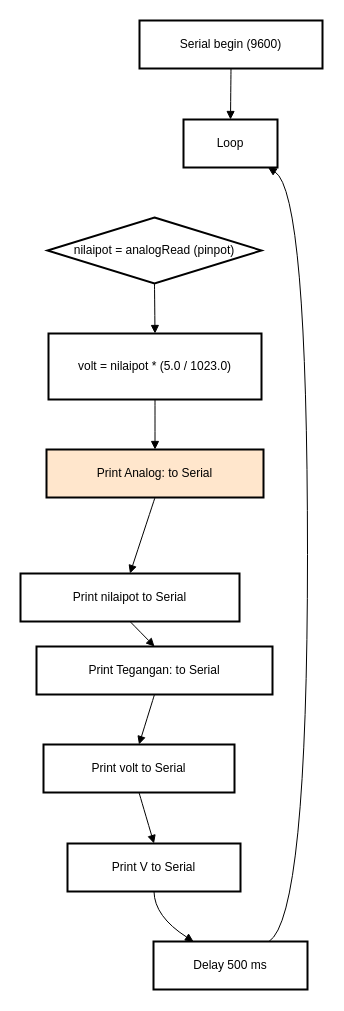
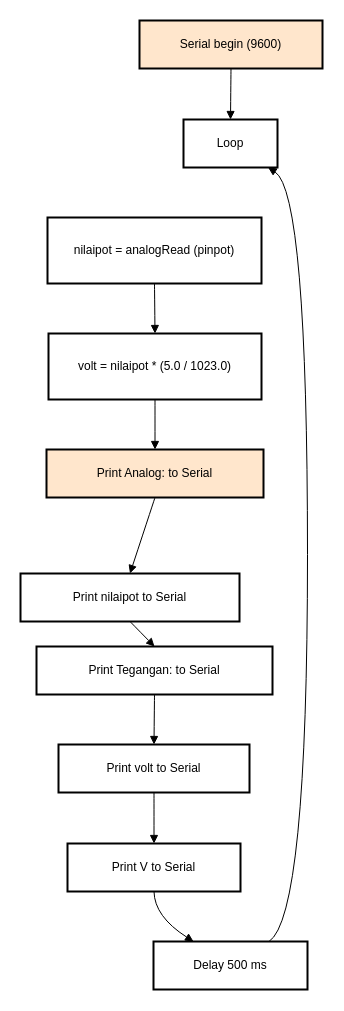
(231, 45) -> (231, 45)
(155, 251) -> (155, 251)
(139, 769) -> (154, 769)
